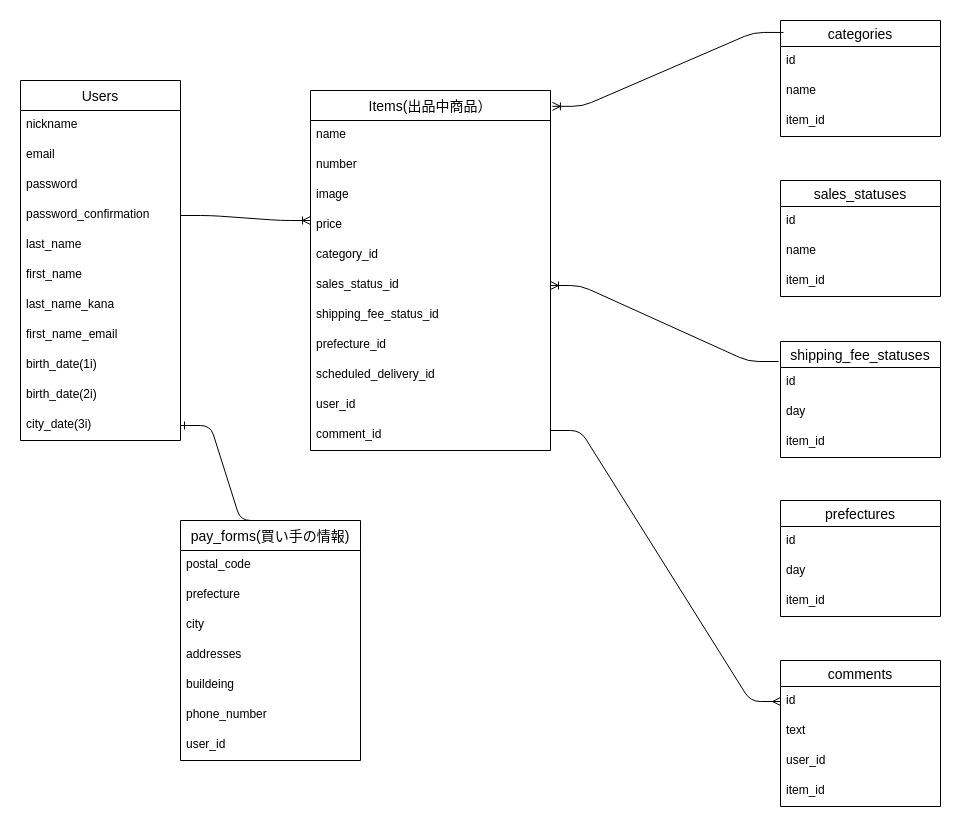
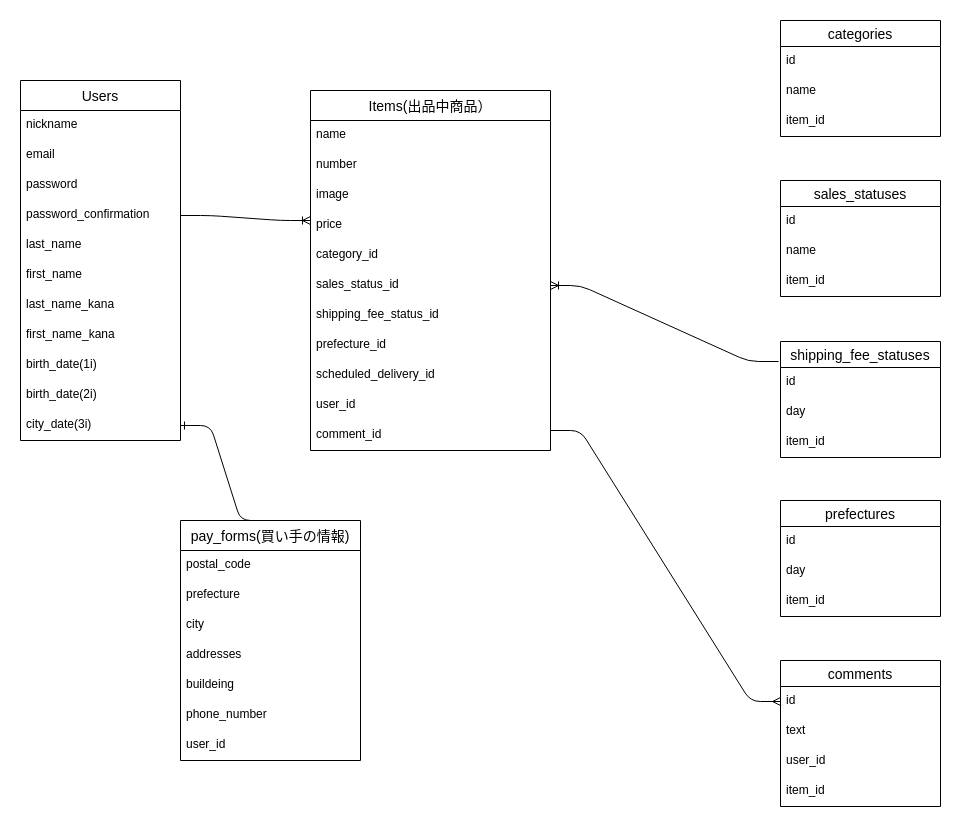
(668, 69) -> none
(75, 334) -> (75, 334)
